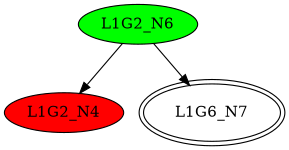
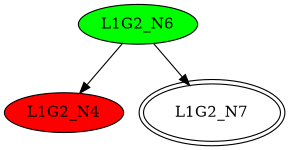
(212, 113) -> (212, 113)
